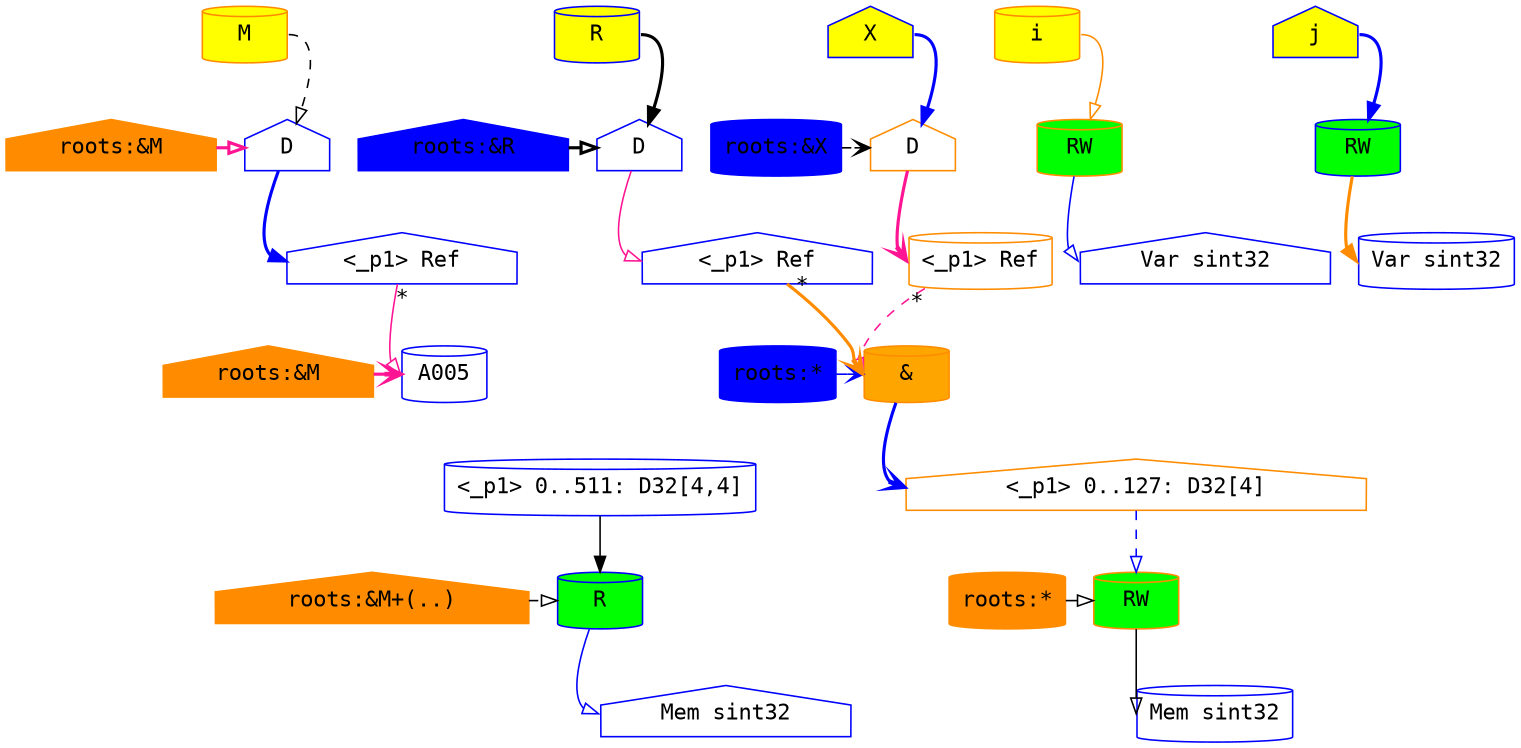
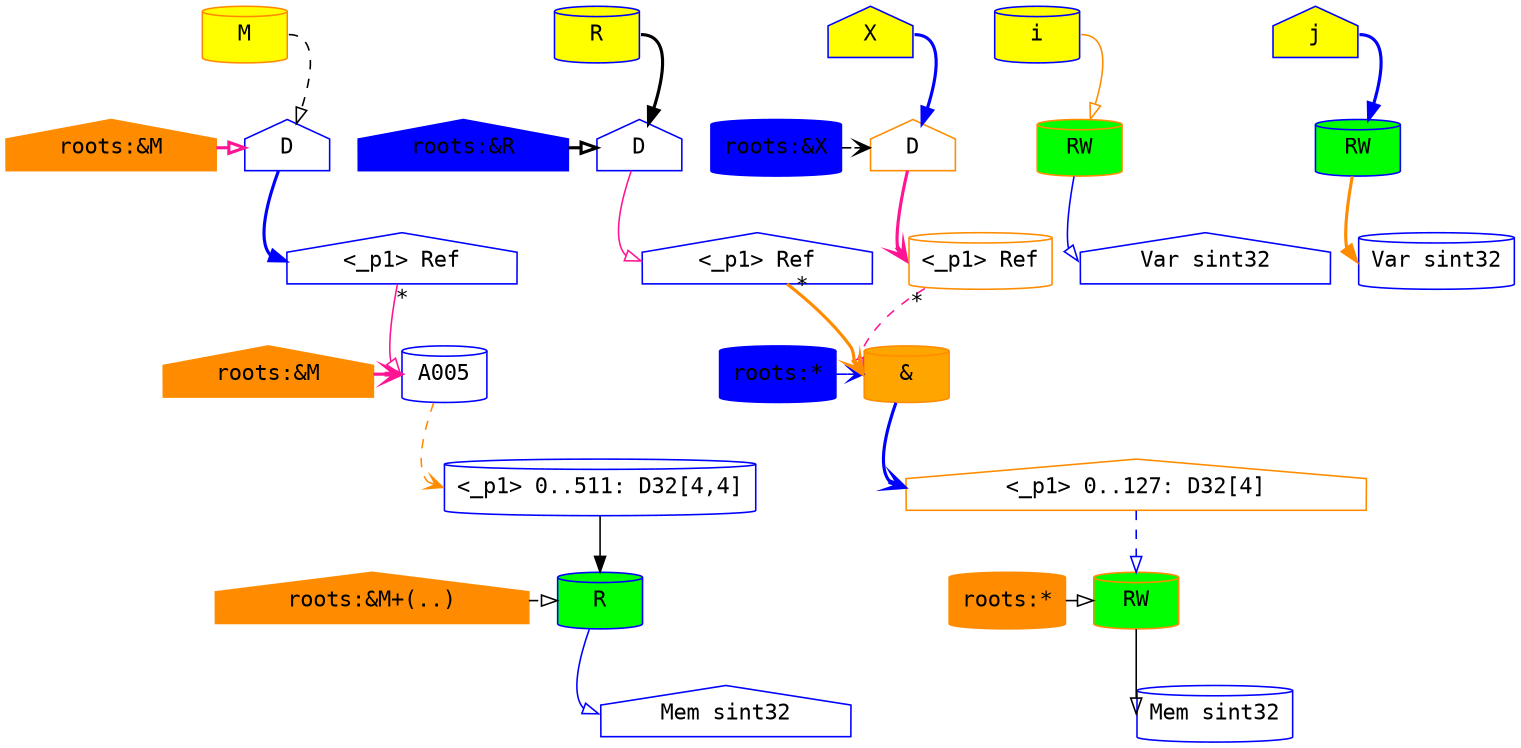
(1037, 35) -> (1037, 35)
none -> (423, 442)
